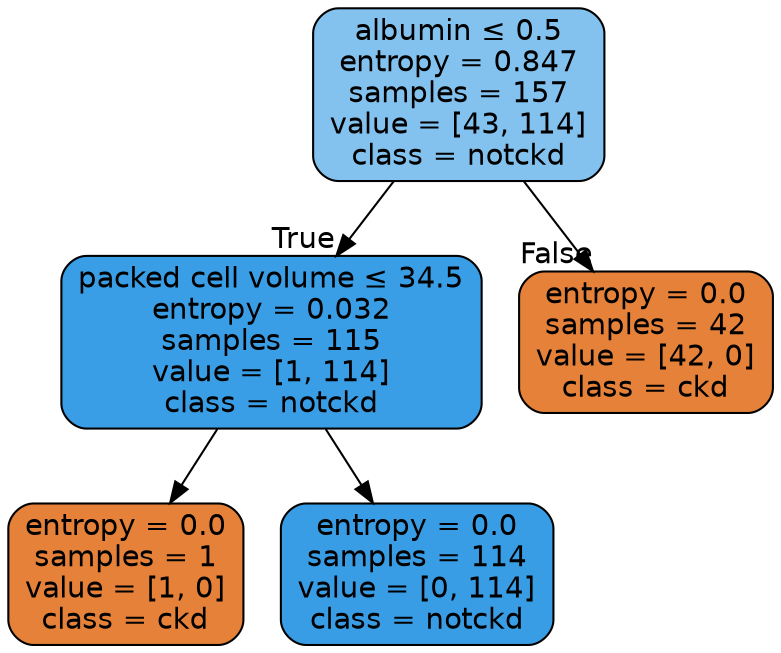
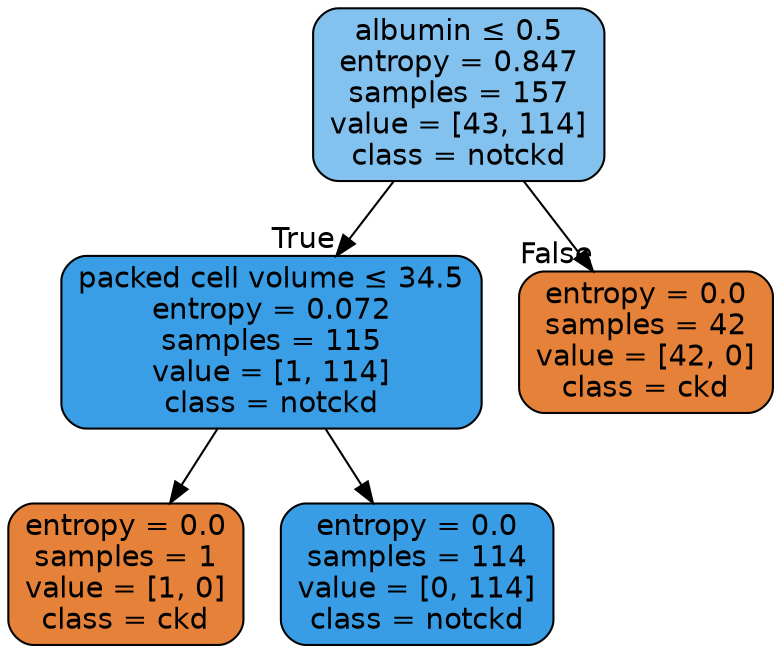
(272, 310) -> (272, 310)
